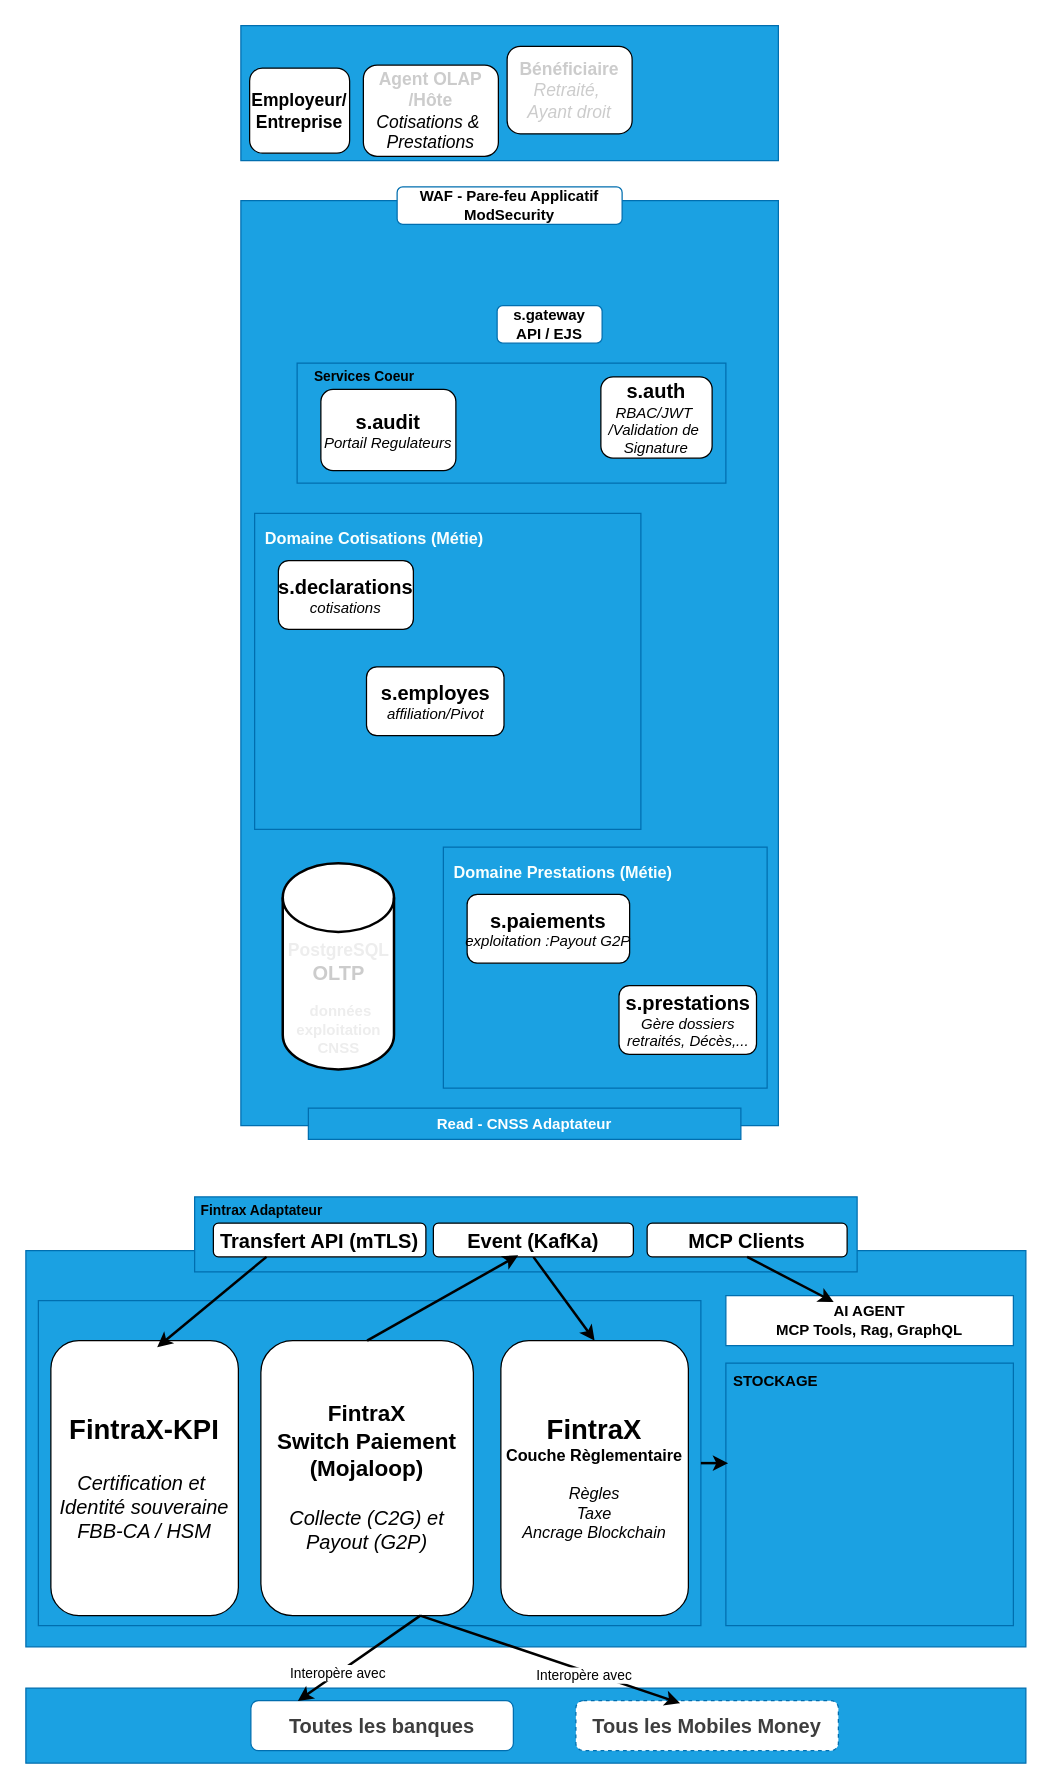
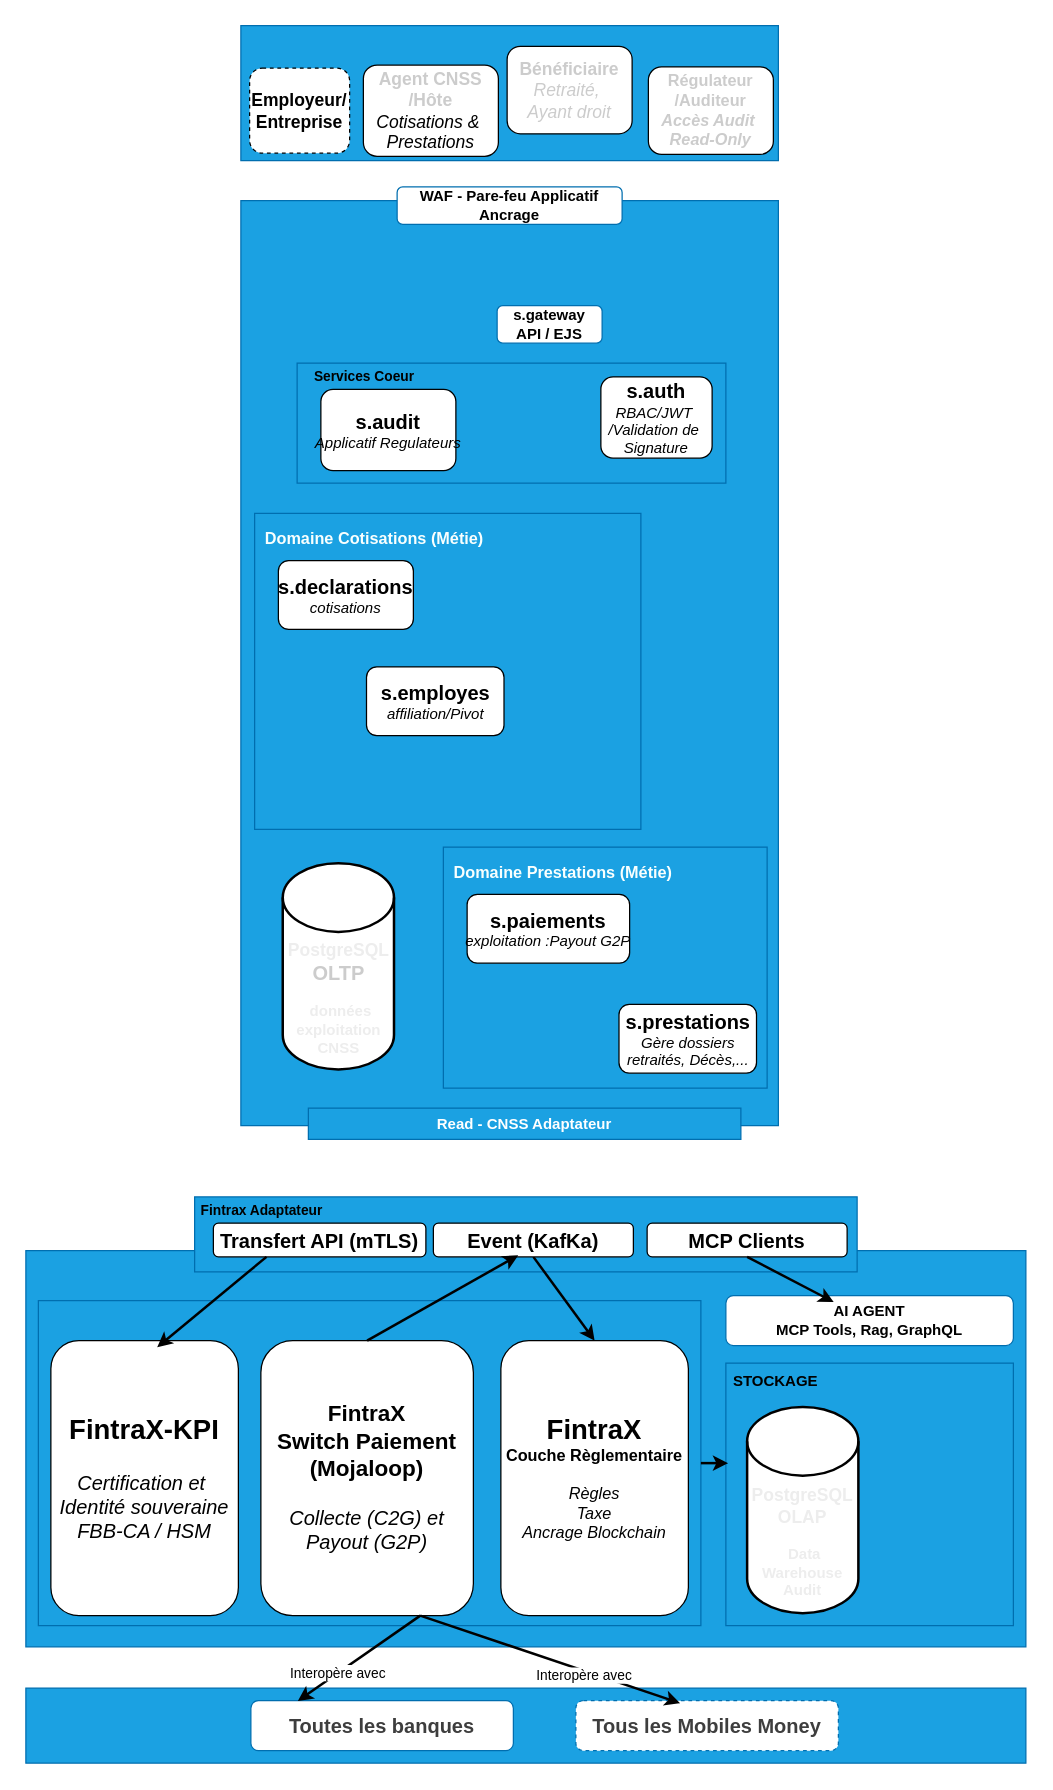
(299, 111) -> (299, 111)
(431, 111) -> (431, 111)
none -> (711, 111)
(509, 206) -> (509, 206)
(388, 431) -> (388, 431)
(688, 1020) -> (688, 1039)
(869, 1321) -> (869, 1321)
none -> (803, 1510)
